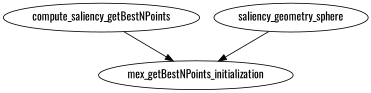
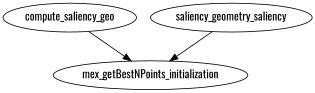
(101, 18) -> (70, 18)
(291, 18) -> (231, 18)
